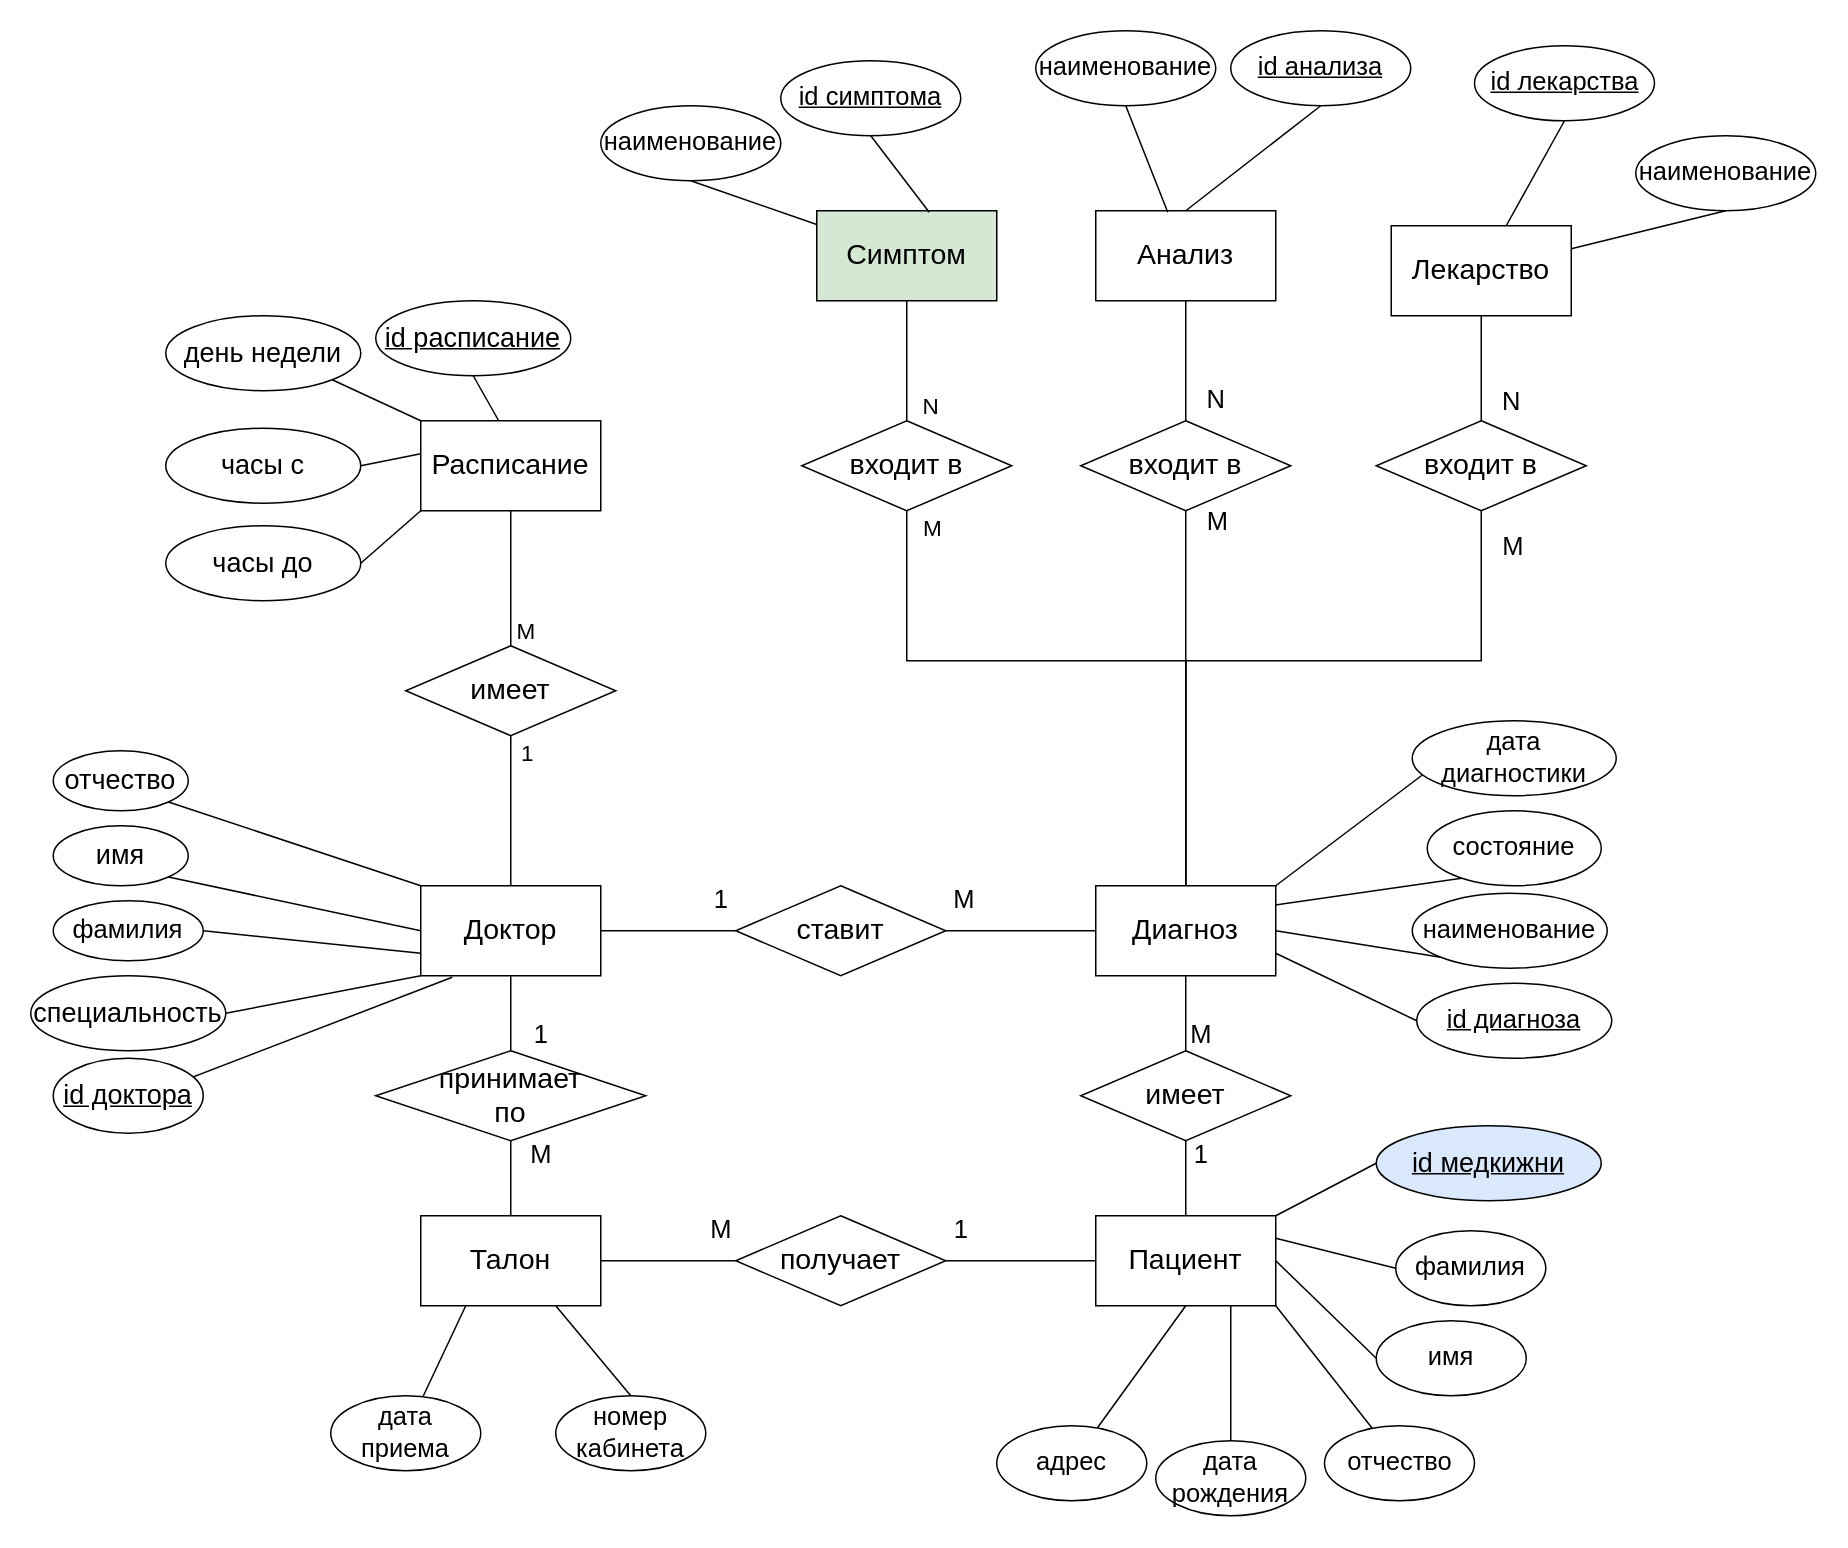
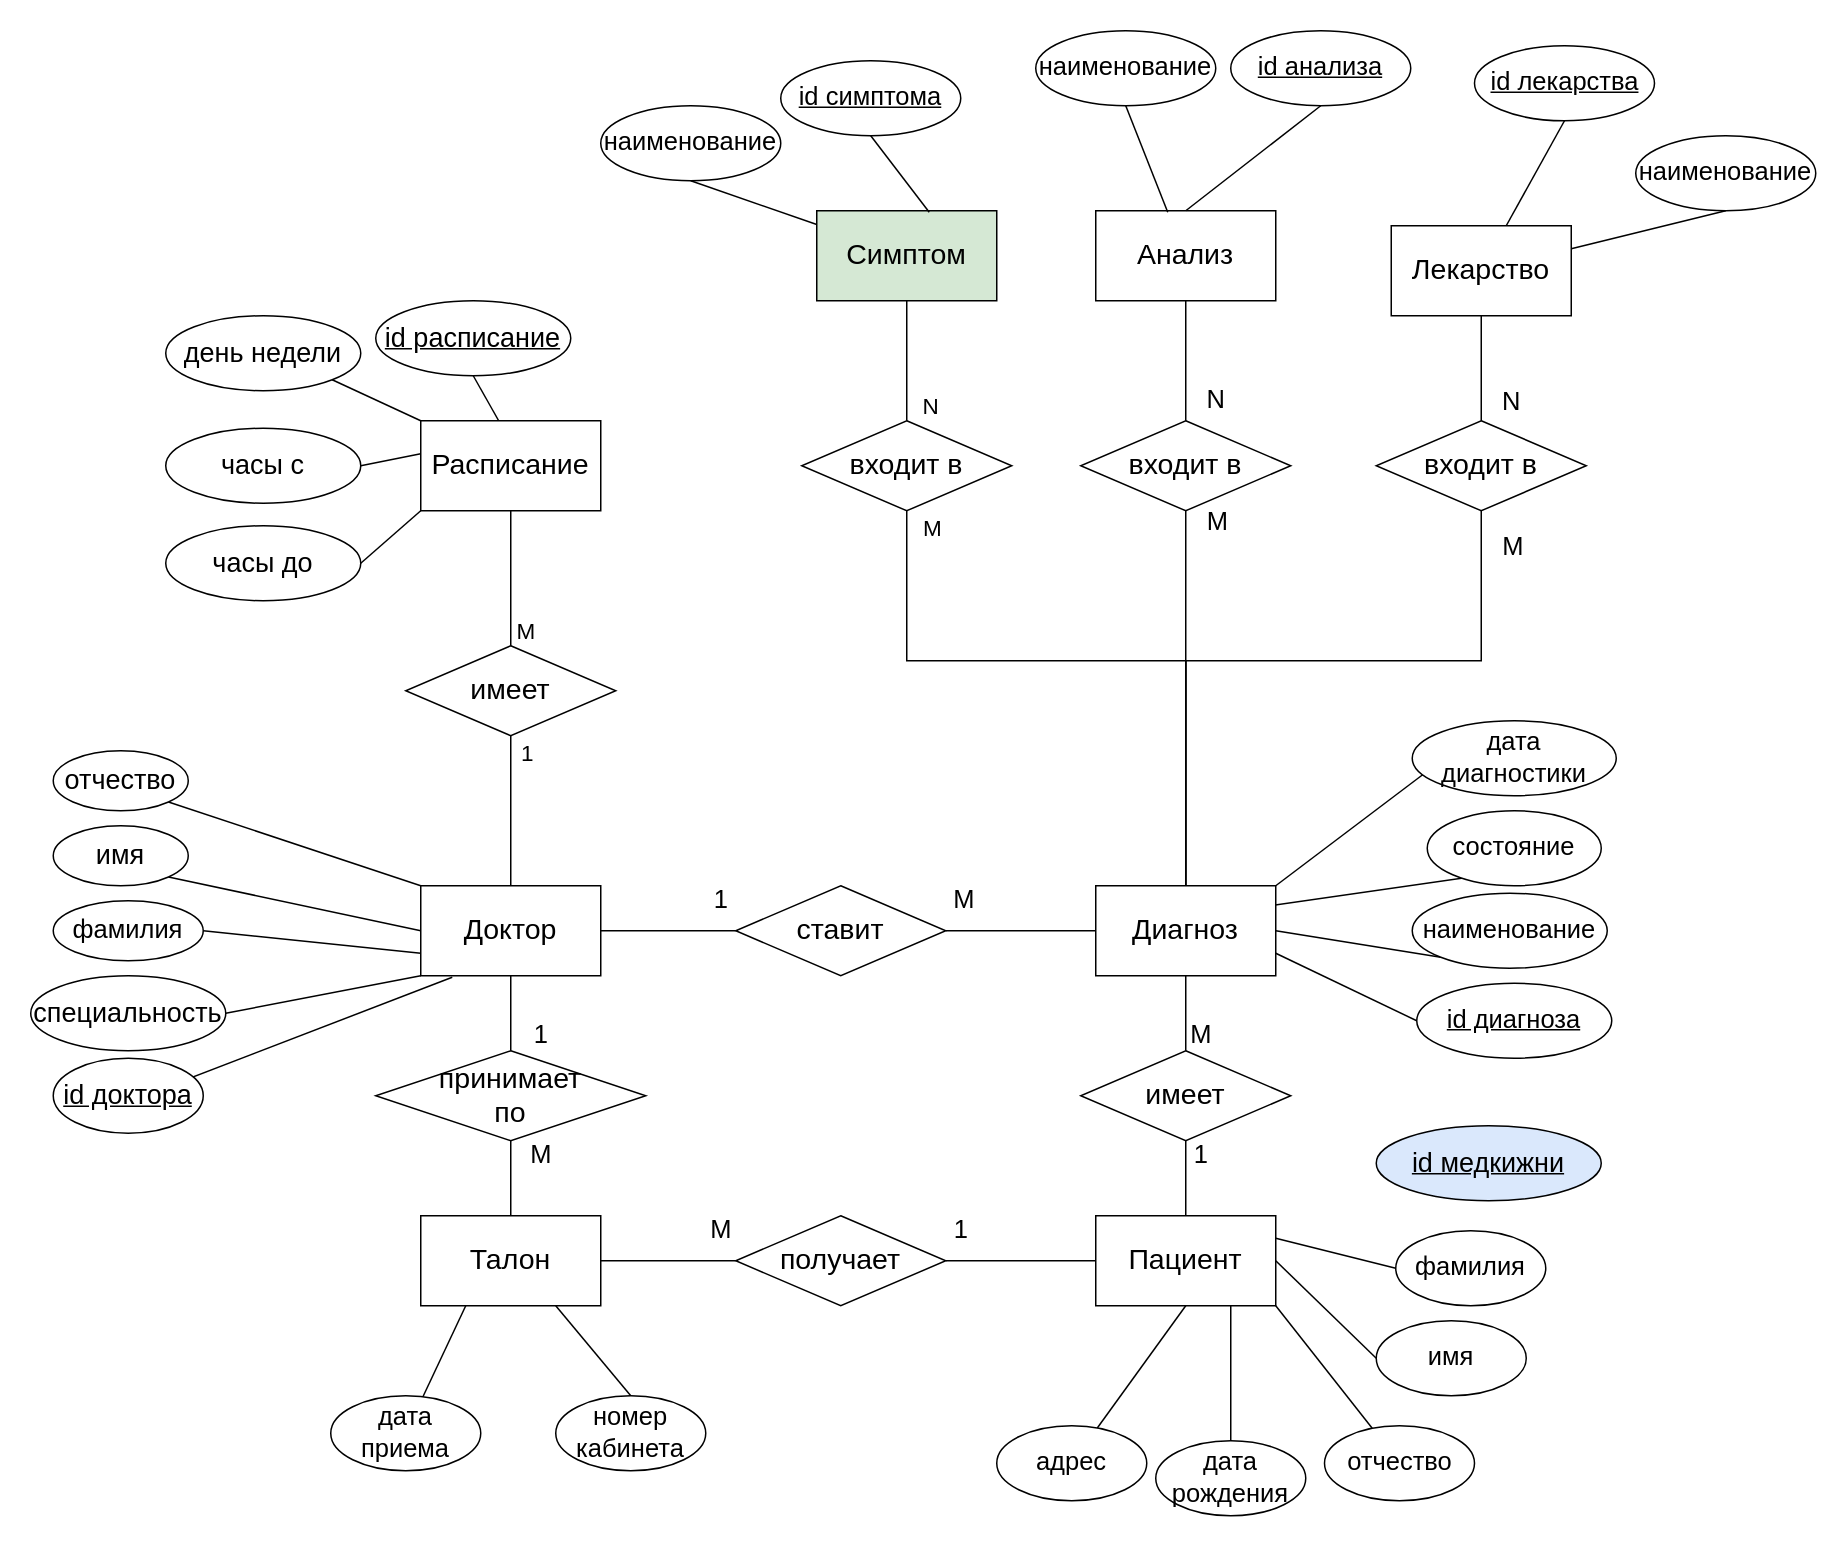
(1326, 1189) -> none
